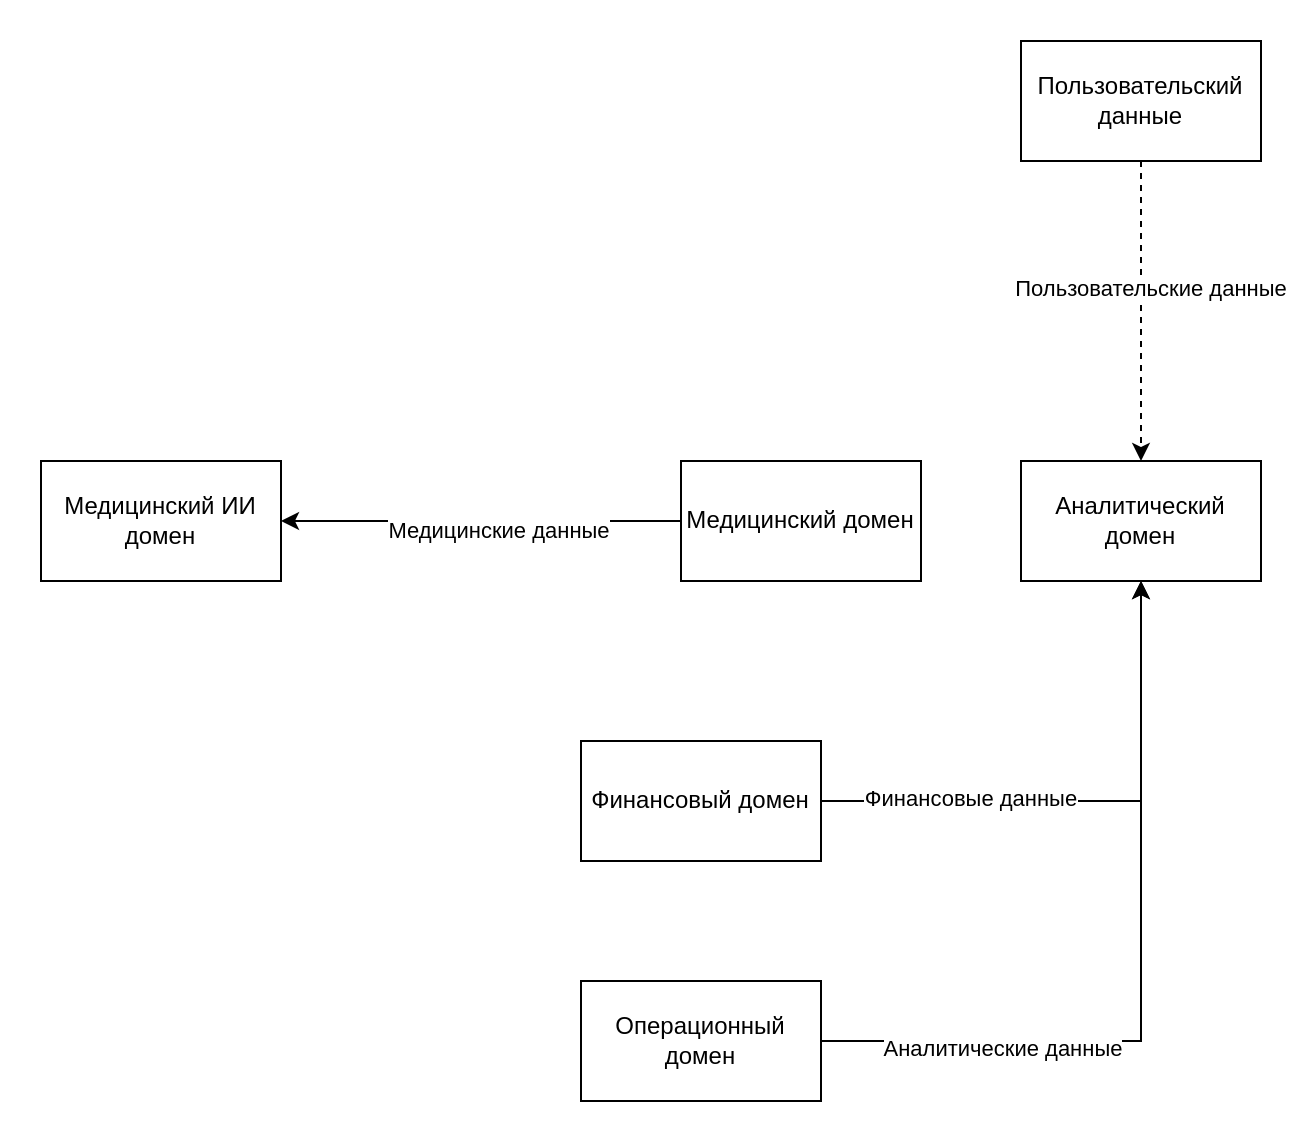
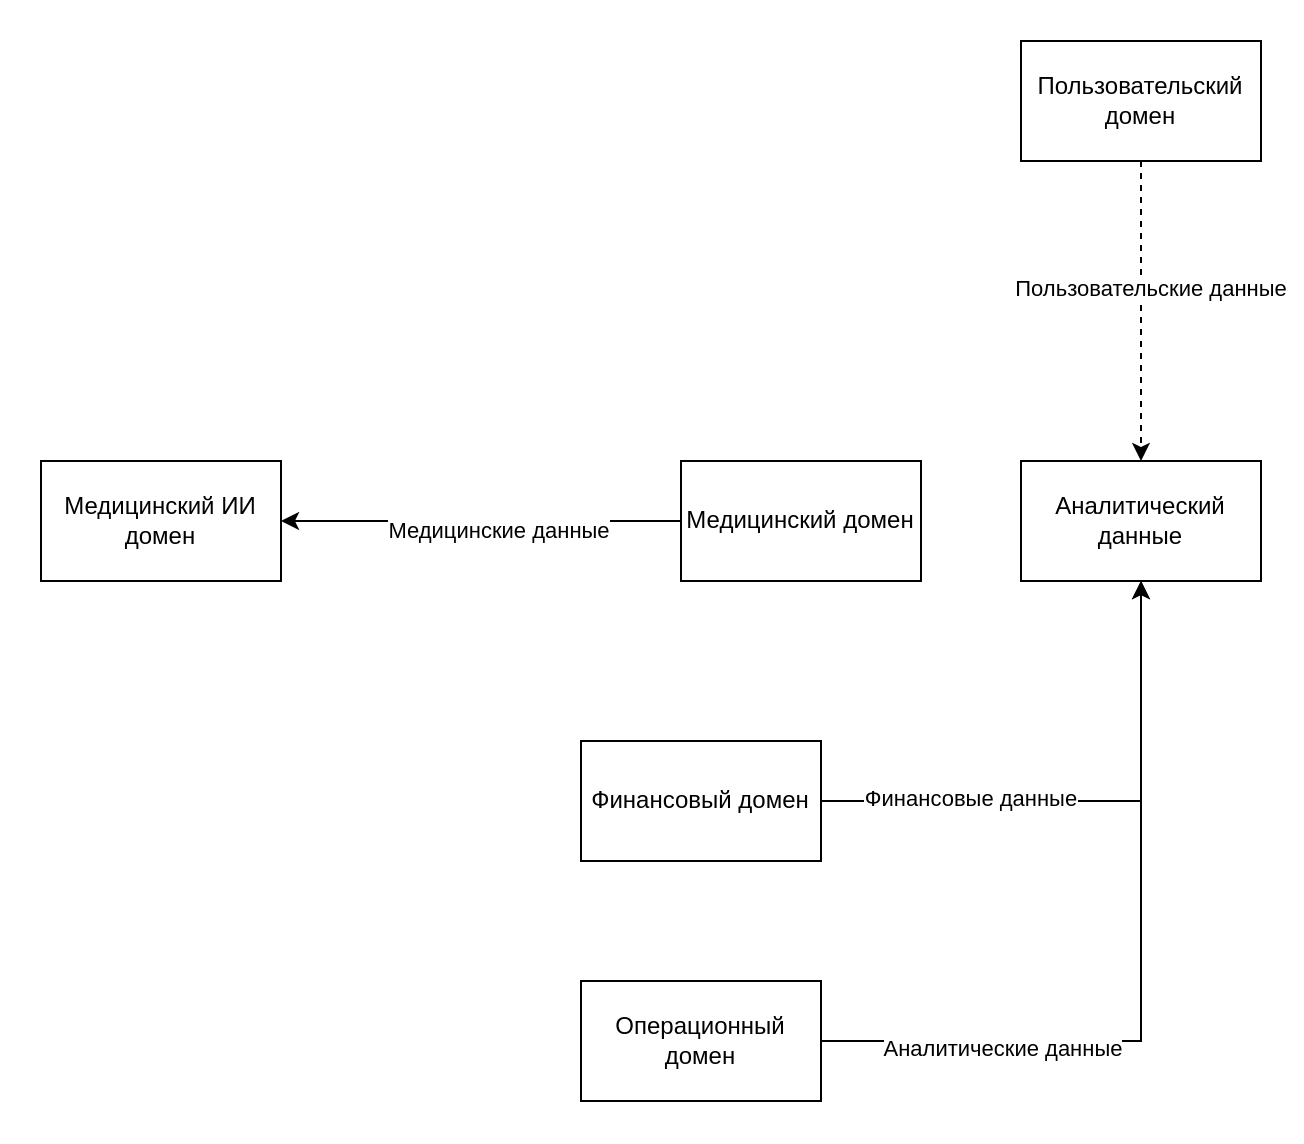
(1141, 101) -> (1141, 101)
(1141, 521) -> (1141, 521)
